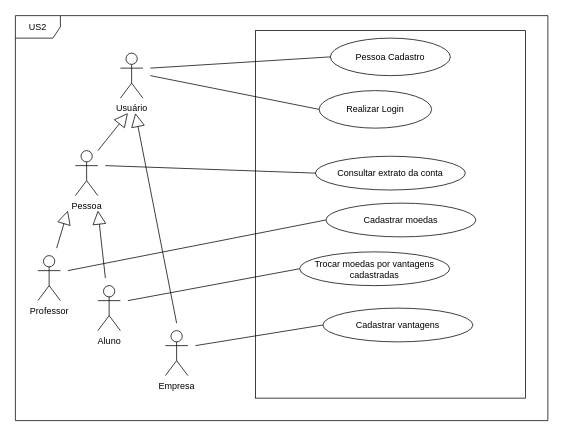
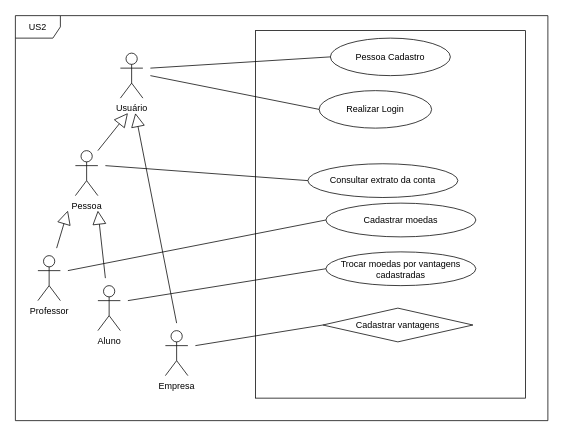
(390, 173) -> (383, 180)
(375, 269) -> (401, 269)
(398, 325) -> (398, 325)
